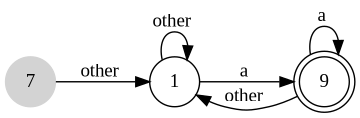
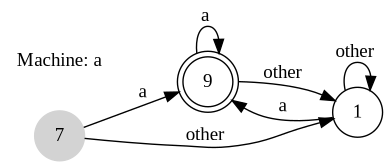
none -> (60, 61)
none -> (125, 112)
